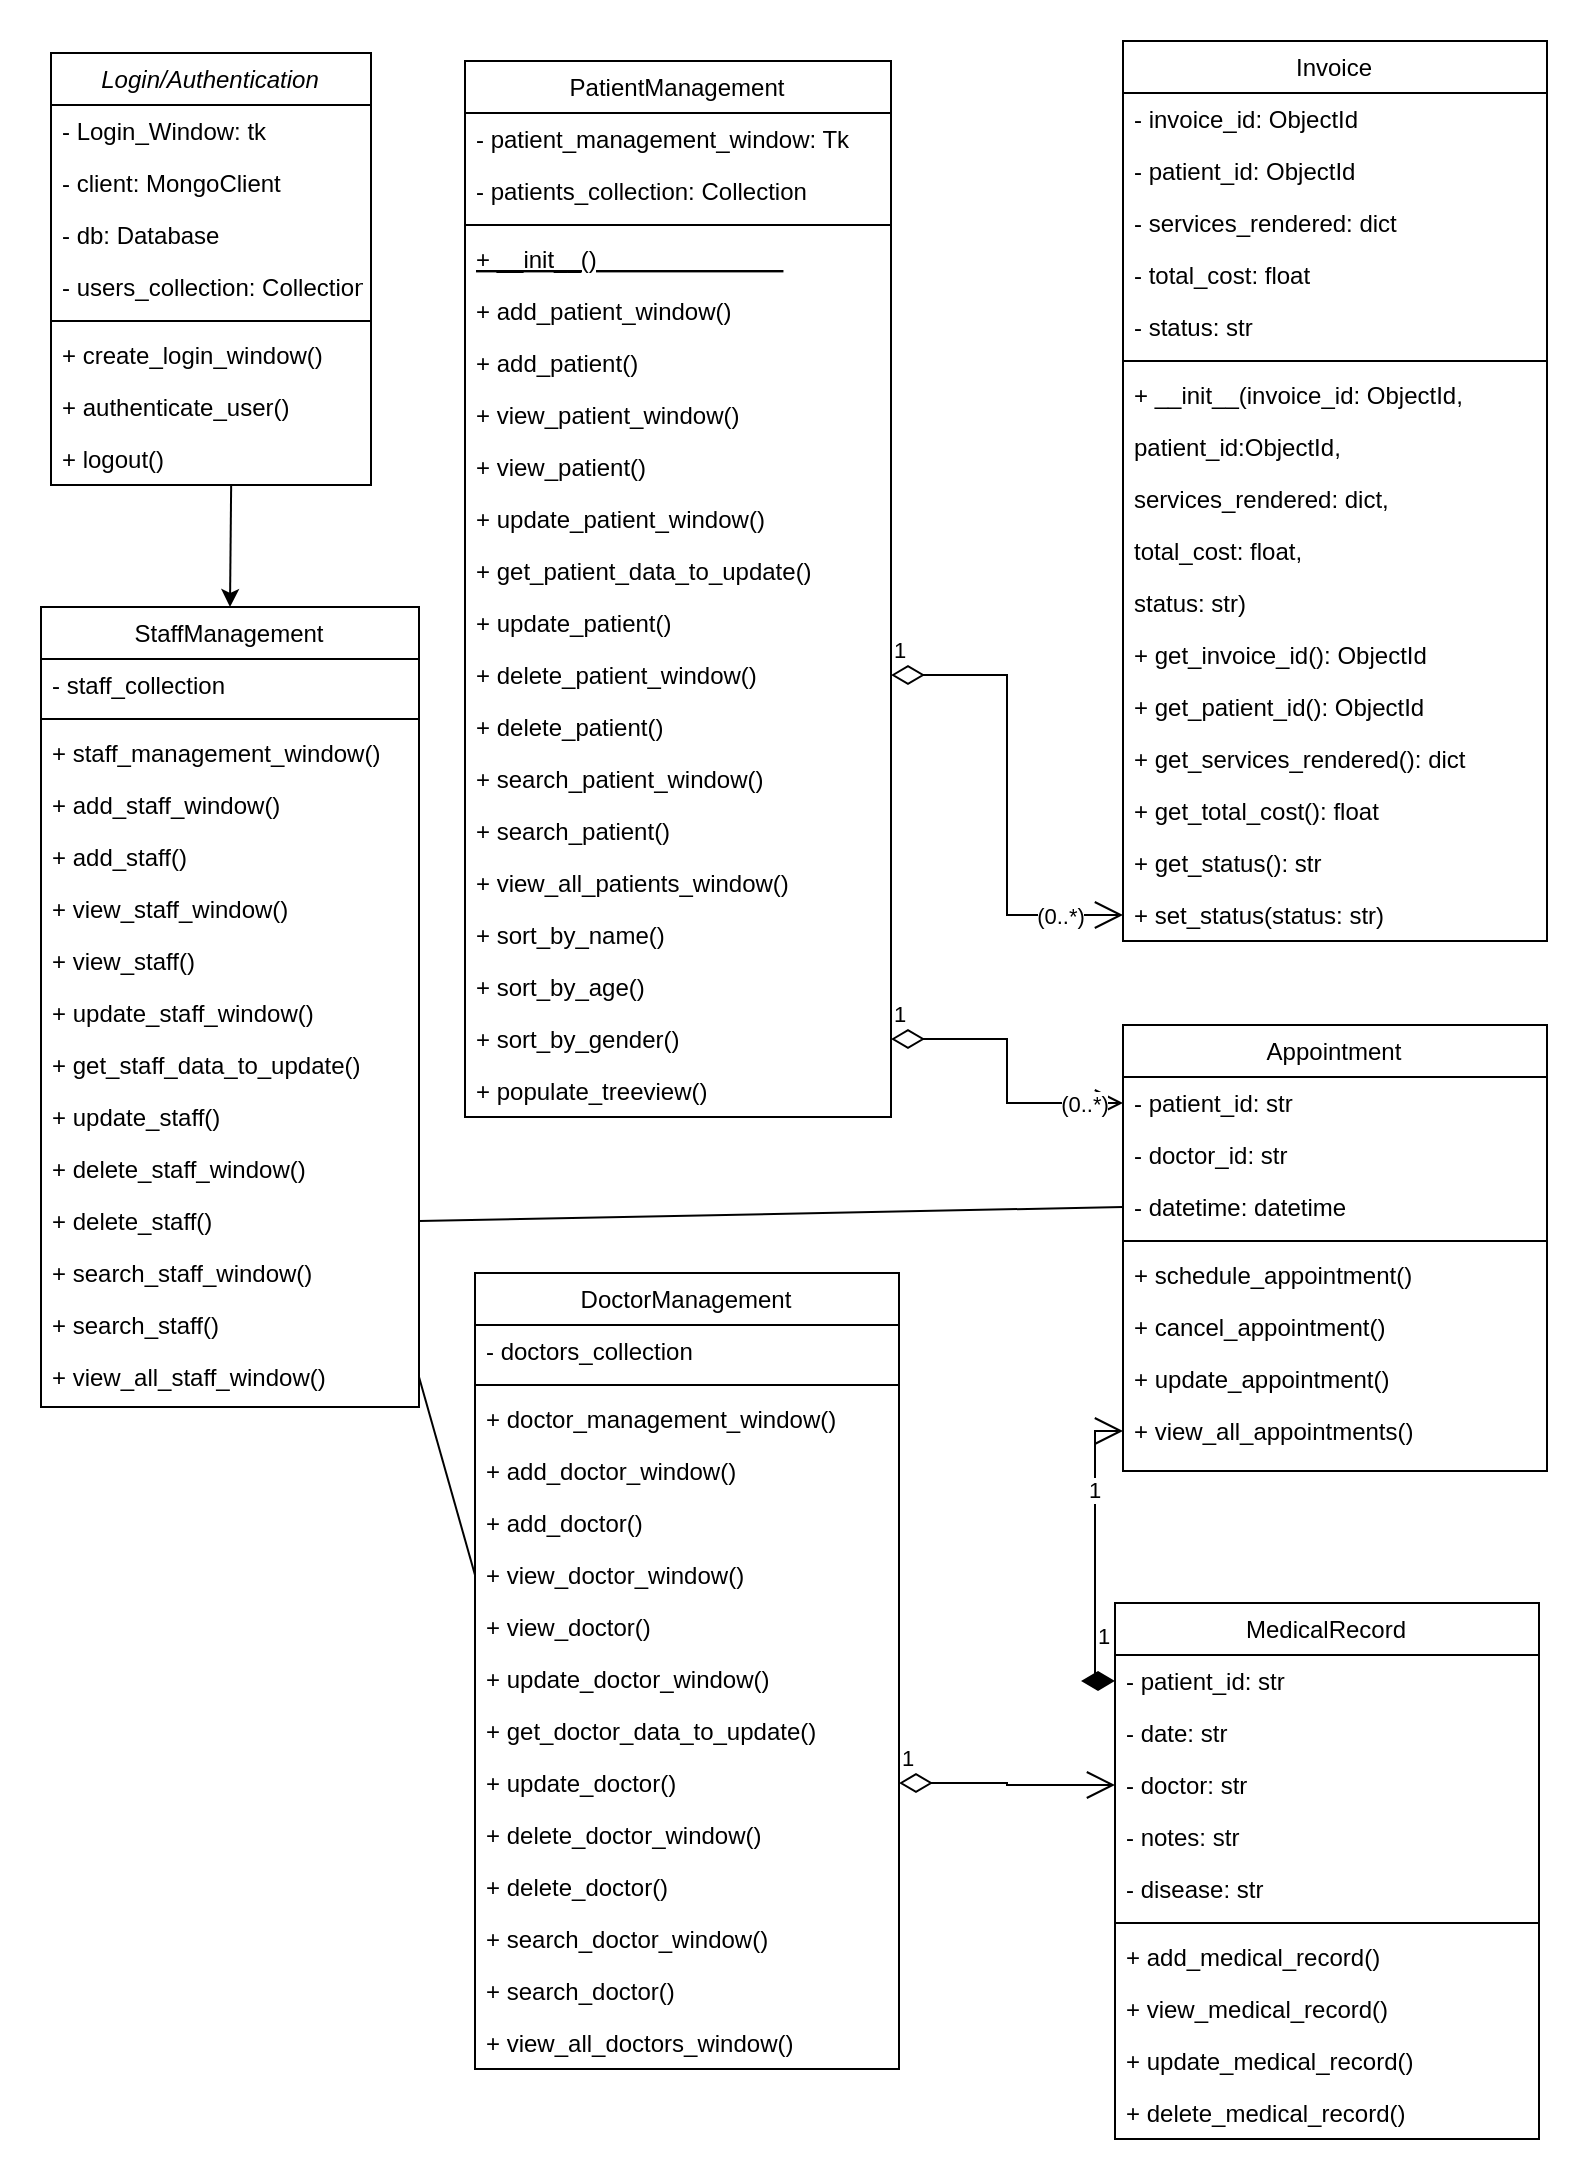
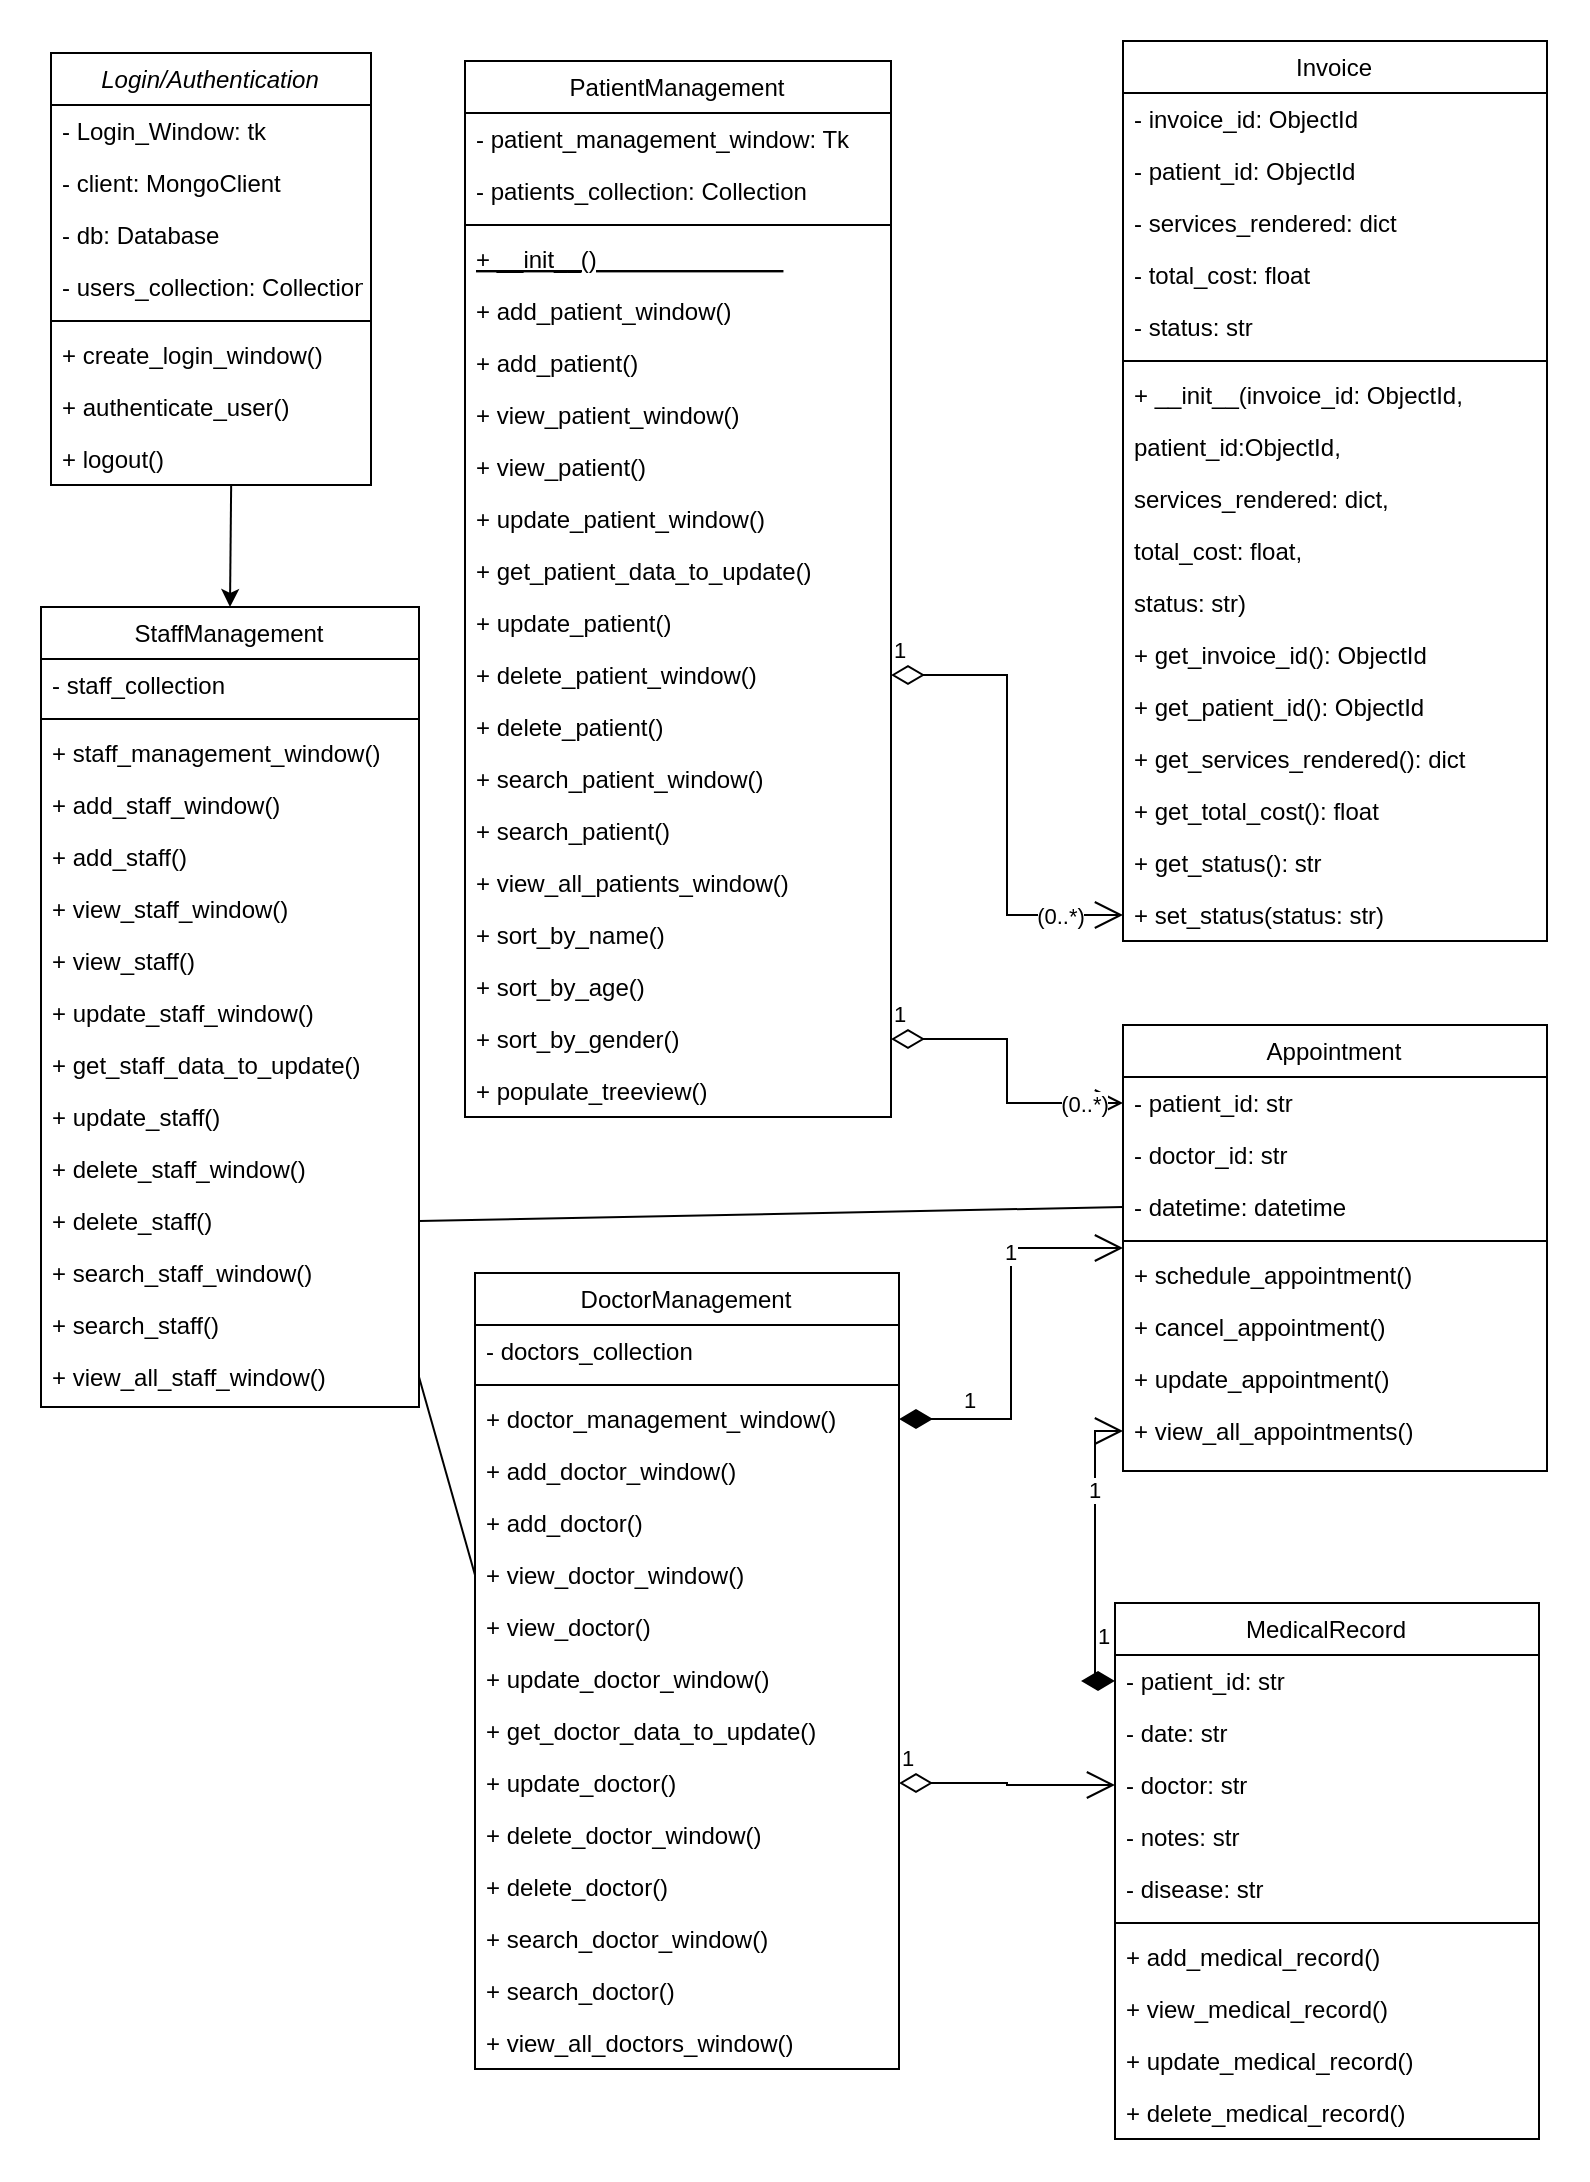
none -> (1011, 1320)
